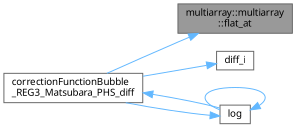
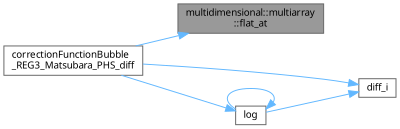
(235, 19) -> (251, 19)
(187, 100) -> (307, 103)
